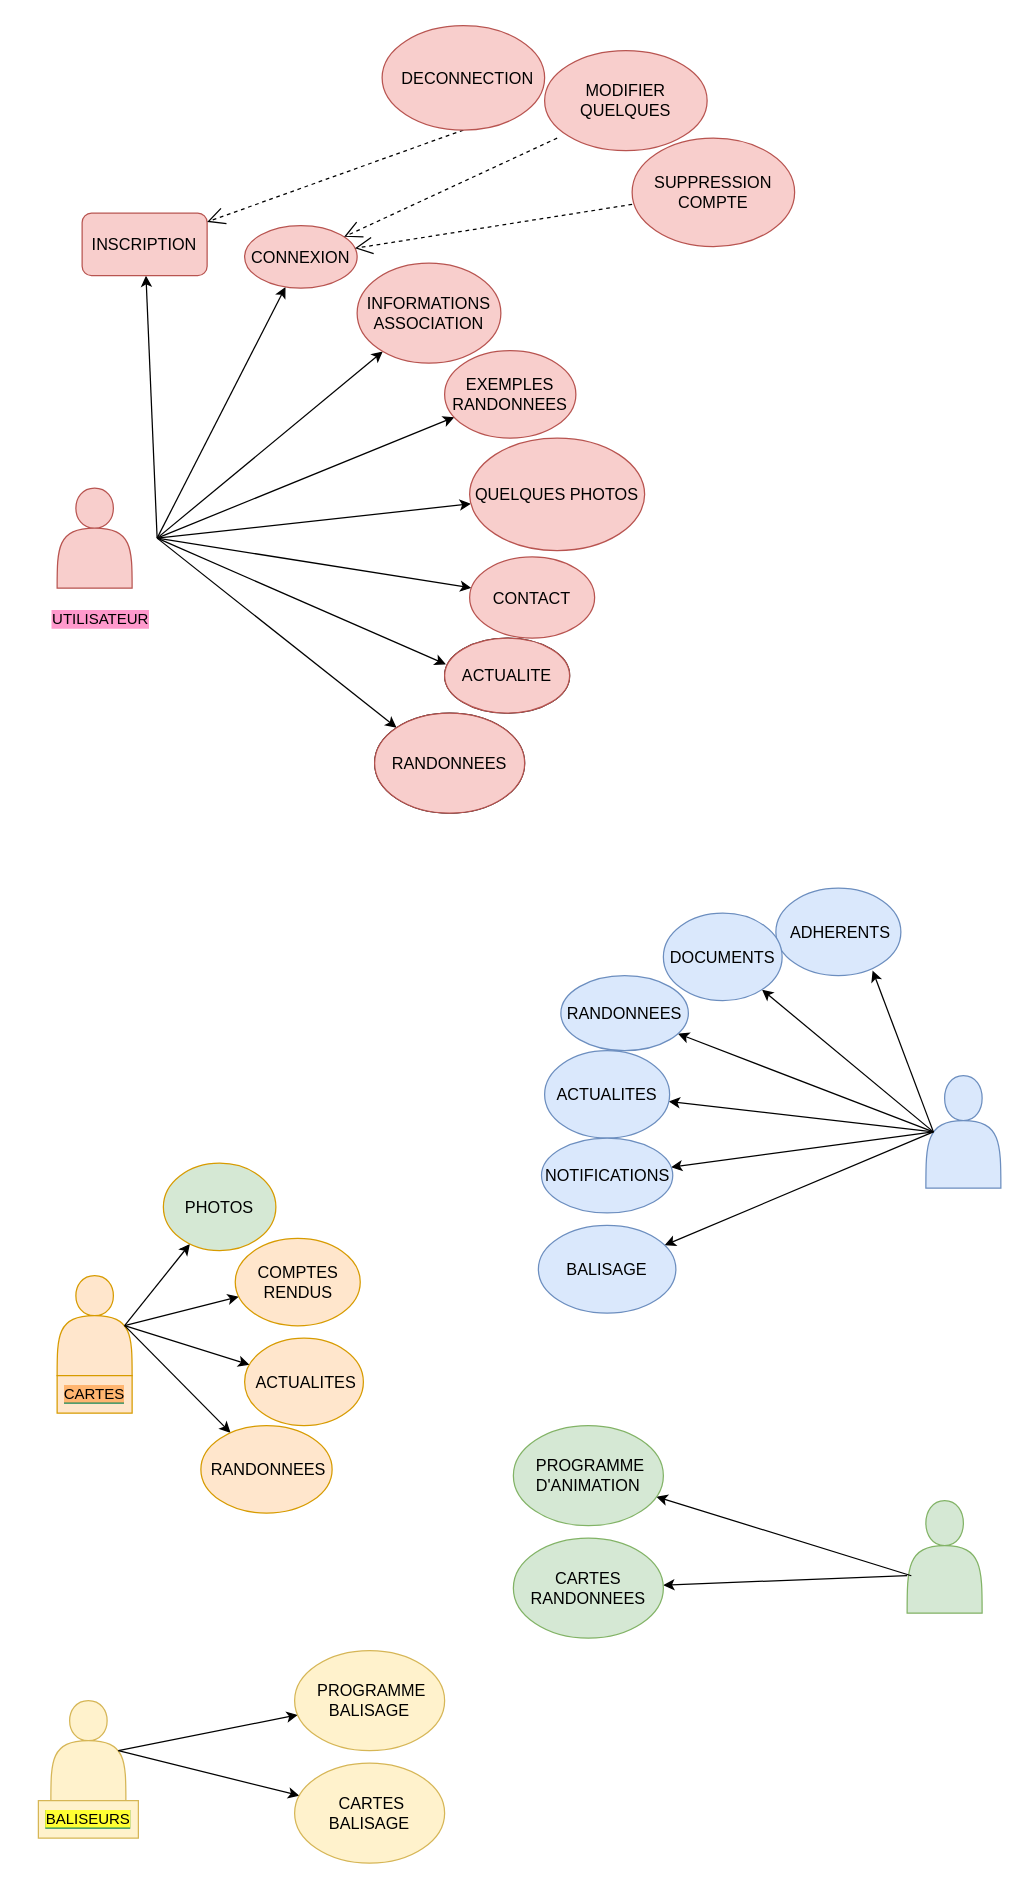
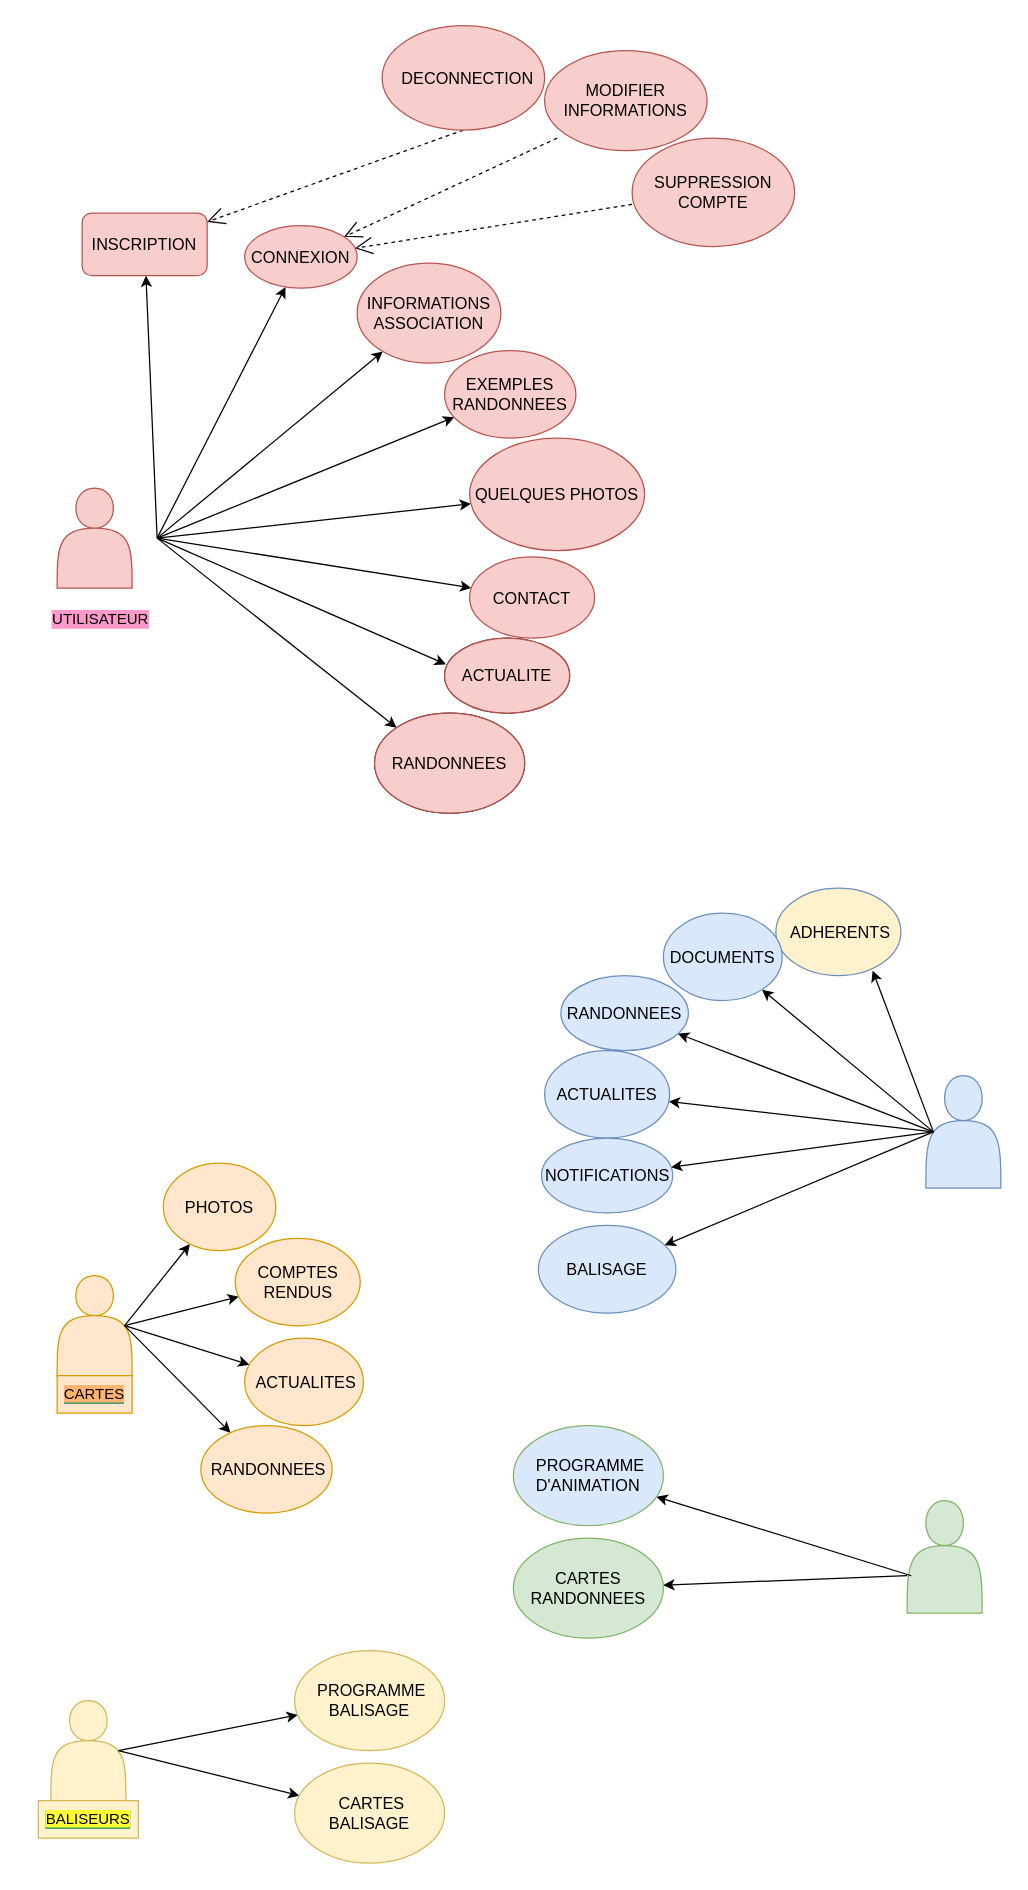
(626, 101) -> (626, 101)
(838, 932) -> (838, 932)
(219, 1207) -> (219, 1207)
(588, 1476) -> (588, 1476)
